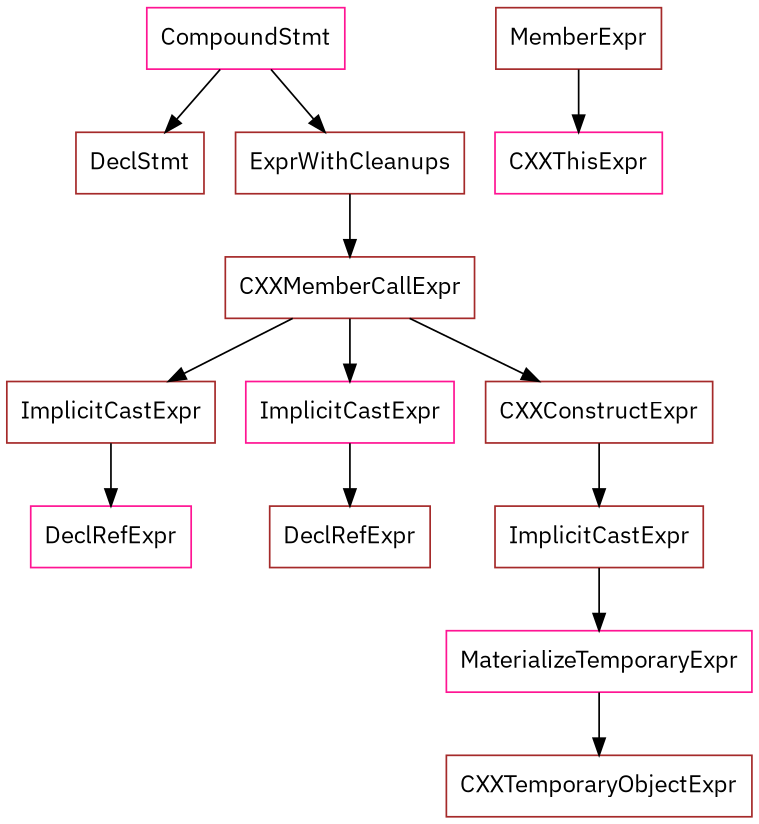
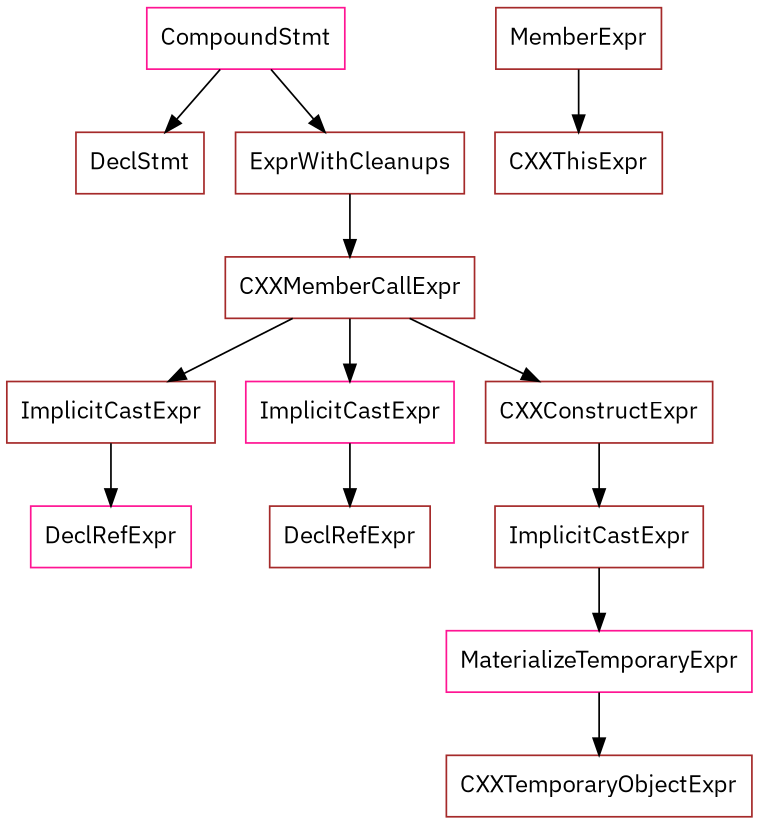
(579, 163) -> (579, 163)
